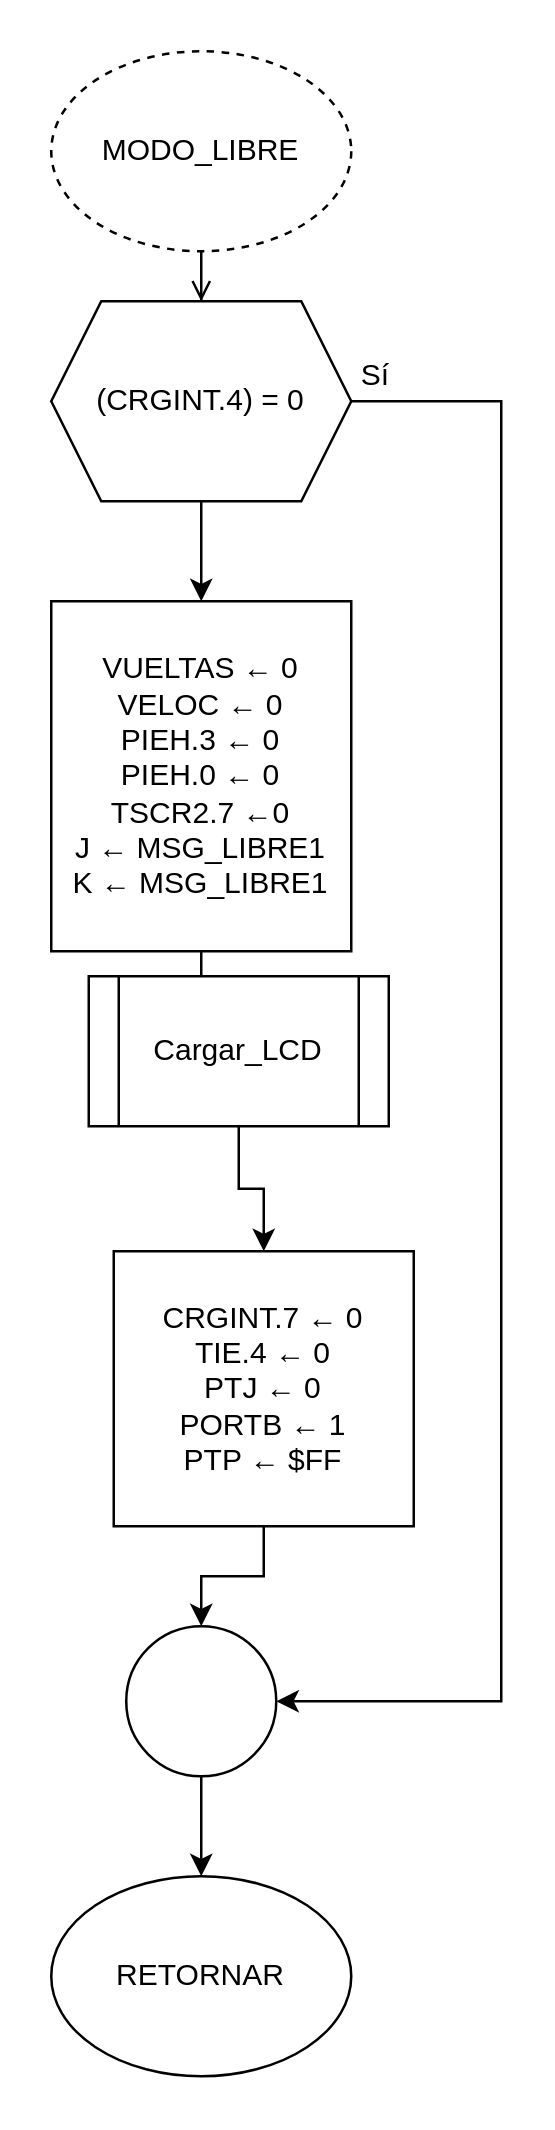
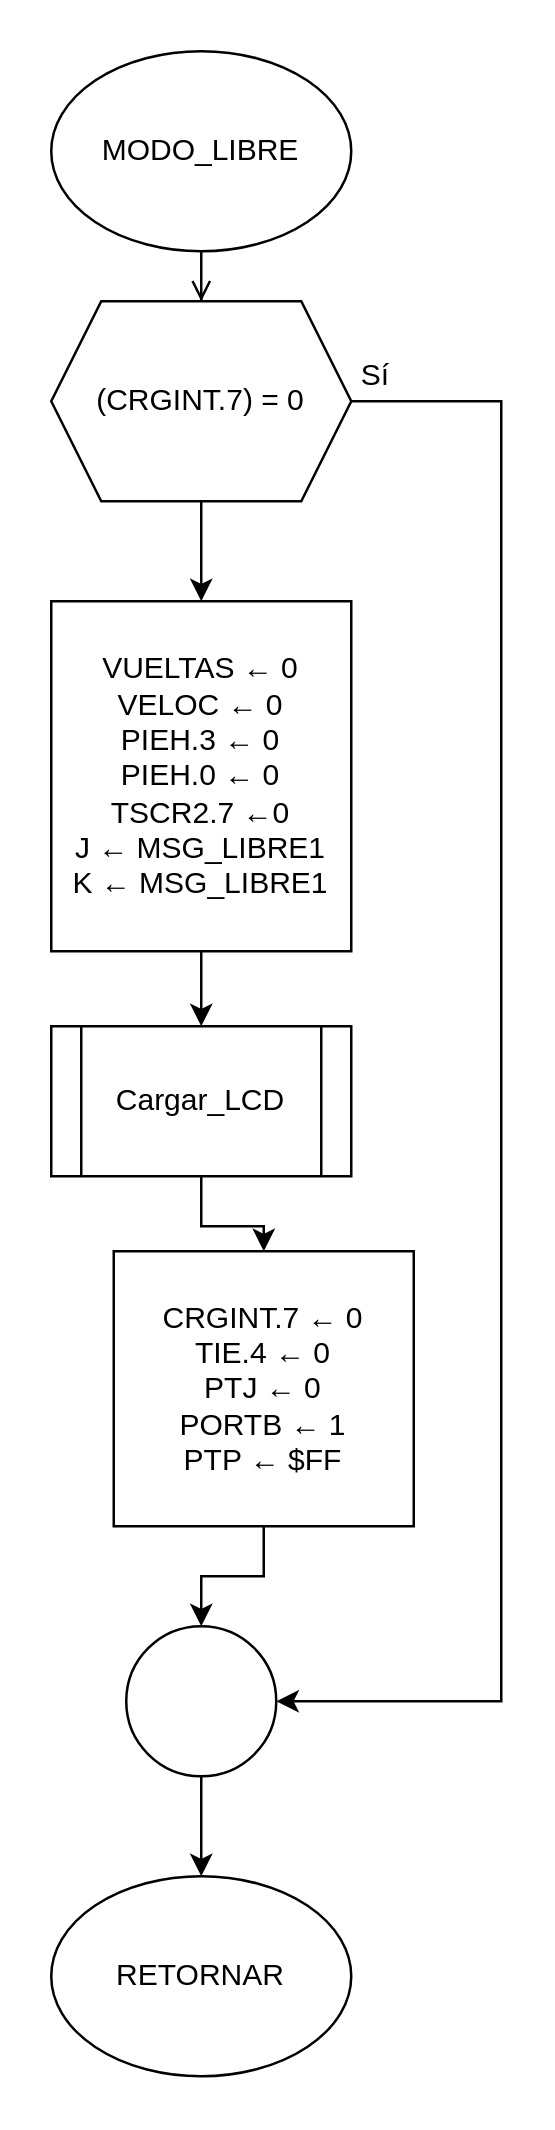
(201, 151) -> (201, 151)
(201, 401) -> (201, 401)
(239, 1051) -> (201, 1101)
